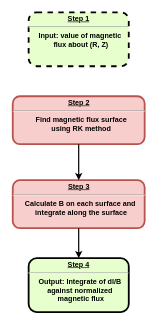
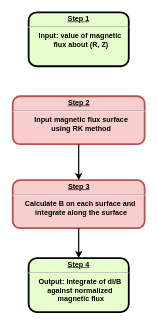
(79, 39) -> (79, 39)
(79, 96) -> (79, 96)
